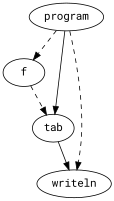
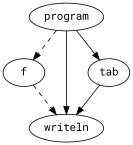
(80, 96) -> (66, 69)
(37, 97) -> (42, 97)
